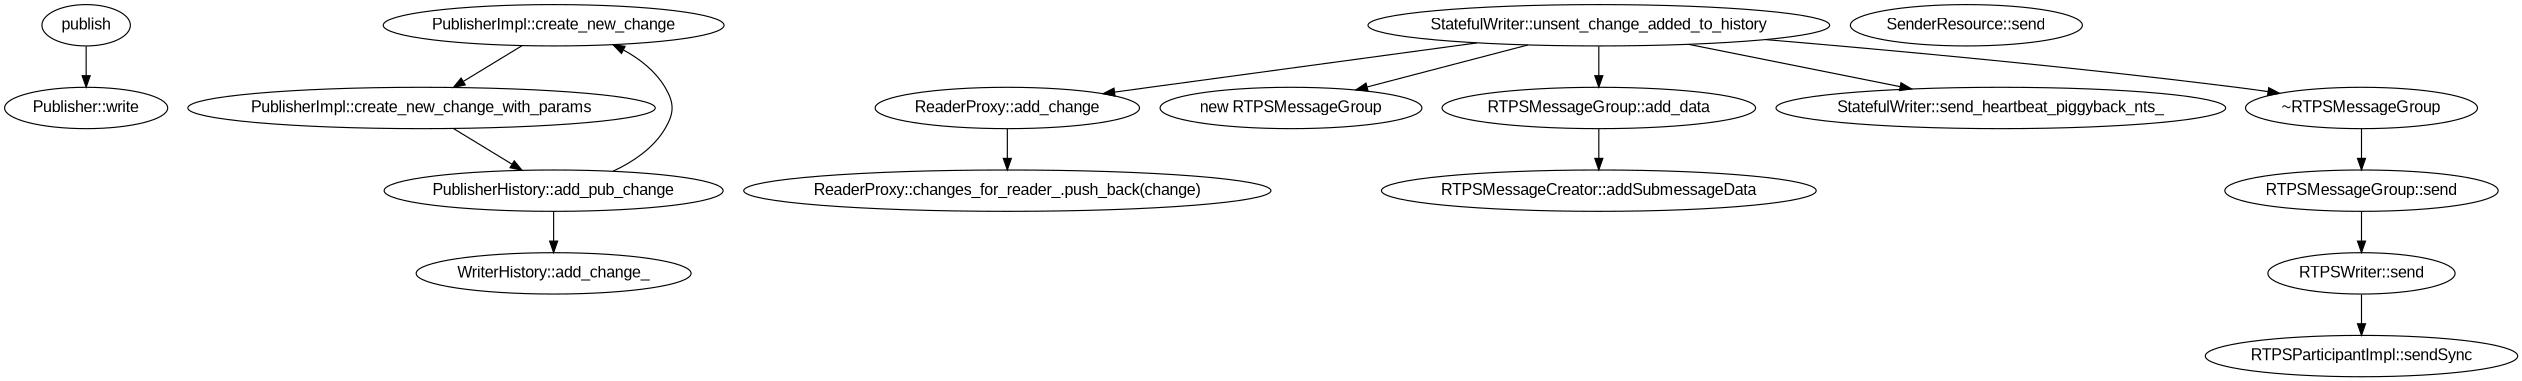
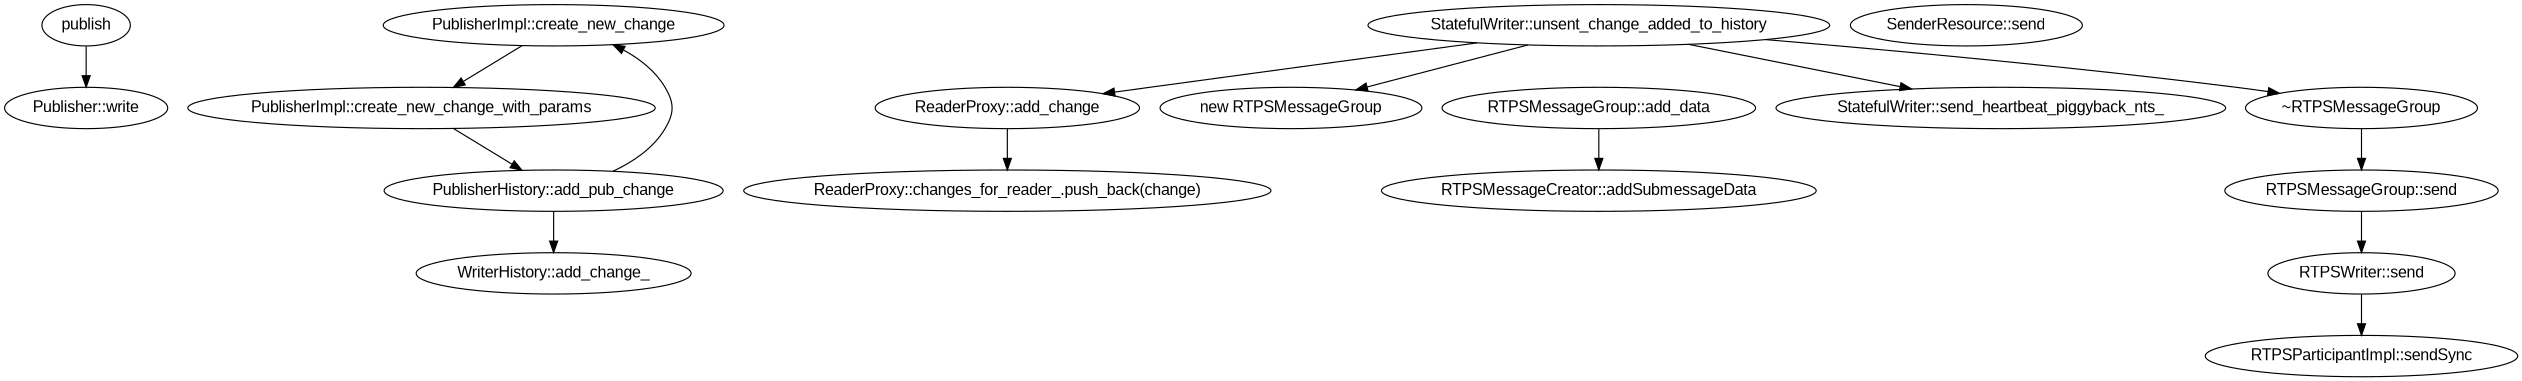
(1599, 61) -> none
